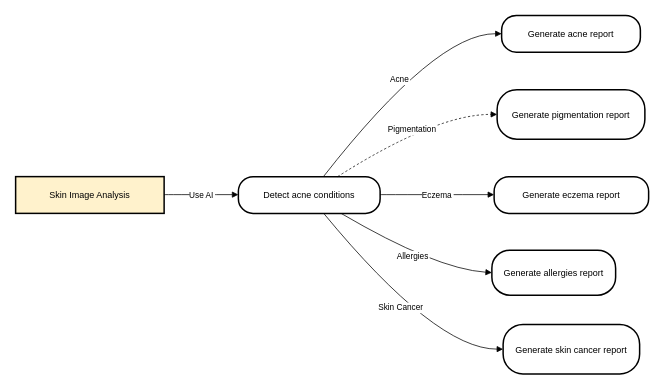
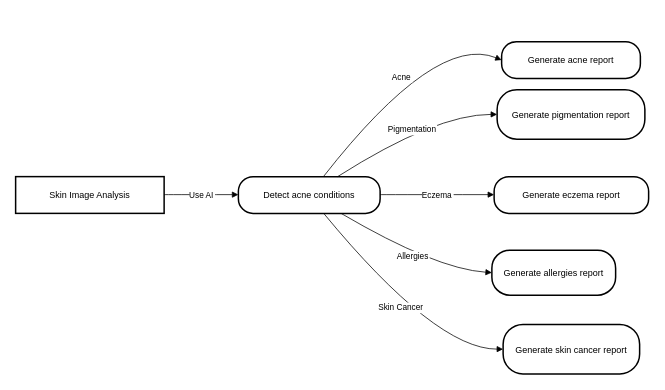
(571, 34) -> (571, 60)
(372, 156) -> (372, 156)
(90, 195) -> (90, 195)
